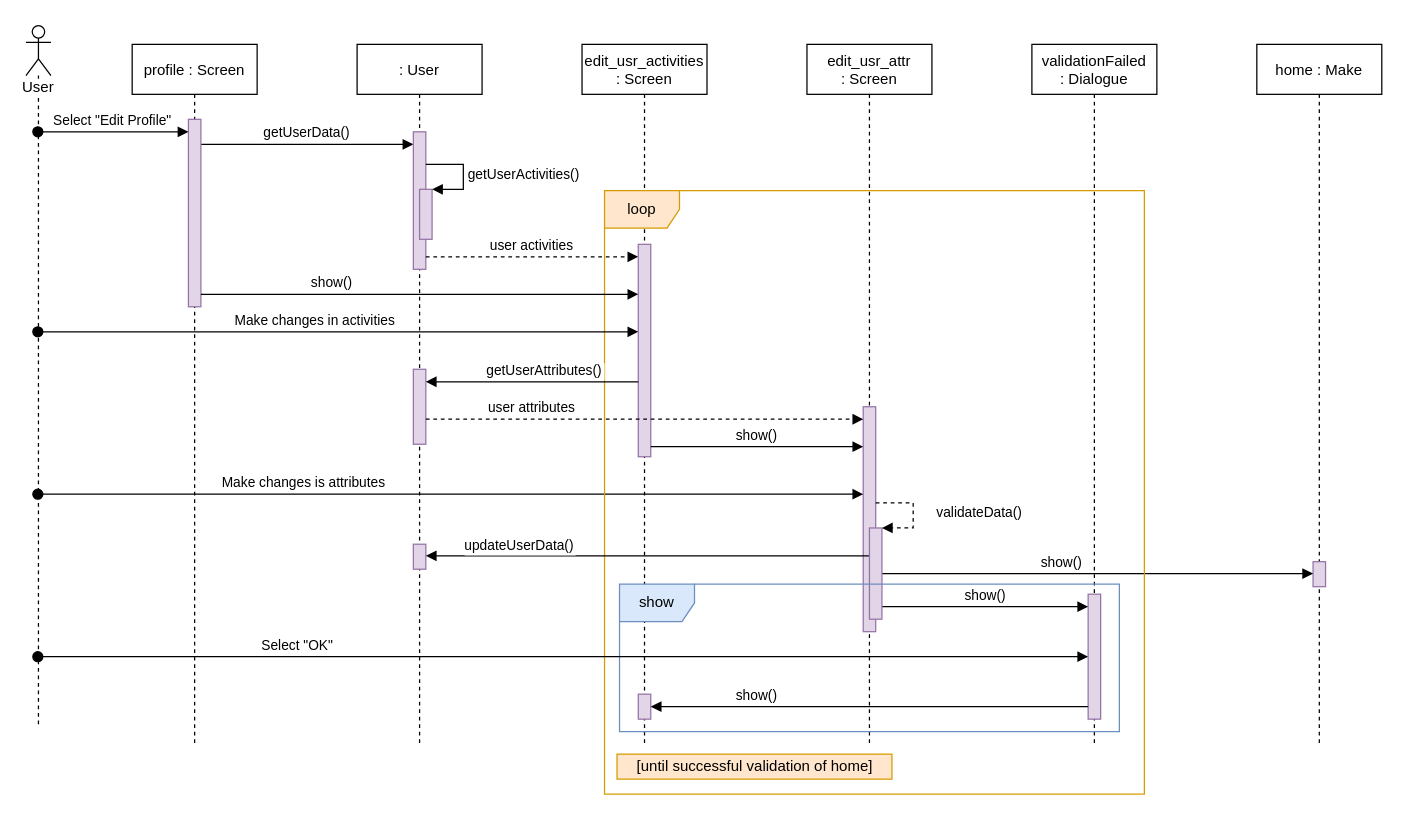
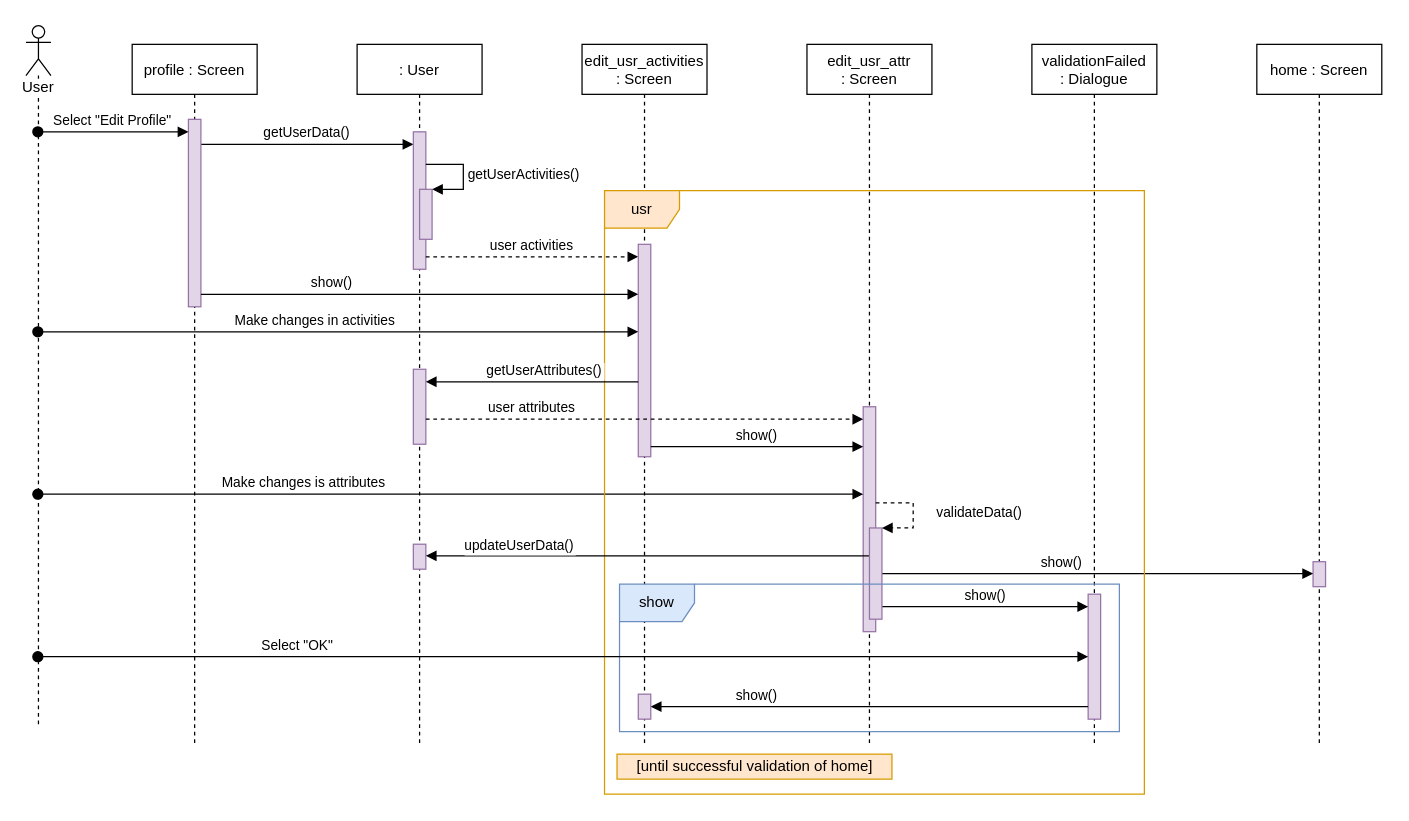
(1319, 70) -> (1319, 70)
(642, 209) -> (642, 209)
